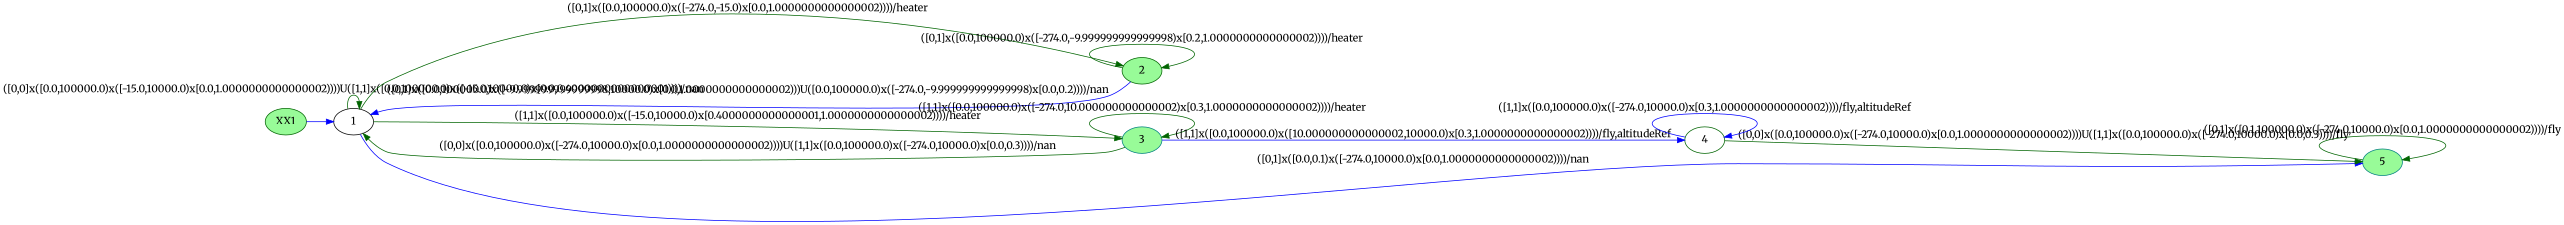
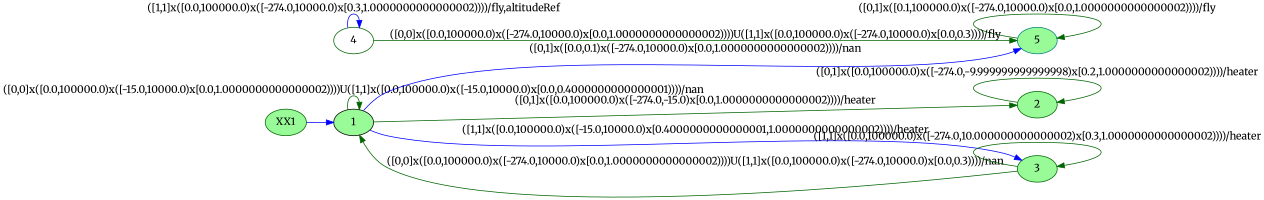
(756, 107) -> none
(354, 122) -> (354, 122)
(744, 127) -> (692, 143)
(1142, 140) -> (1037, 169)
(1420, 140) -> none
